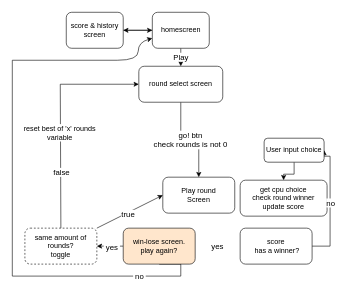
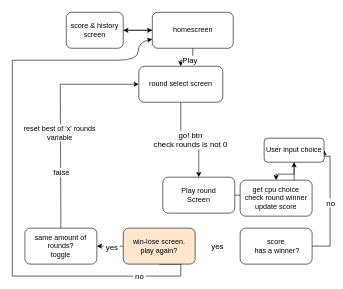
(181, 30) -> (193, 30)
none -> (274, 195)
(284, 198) -> (276, 198)
(126, 214) -> none
(61, 246) -> (61, 246)
